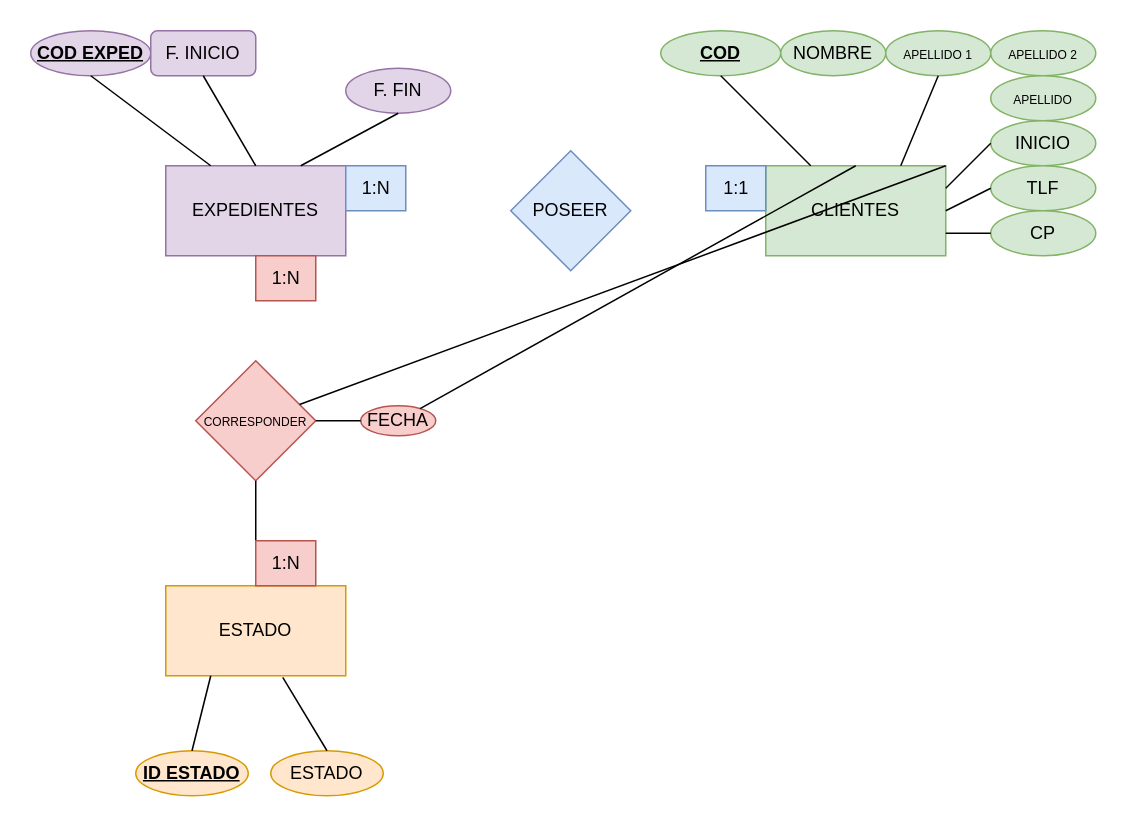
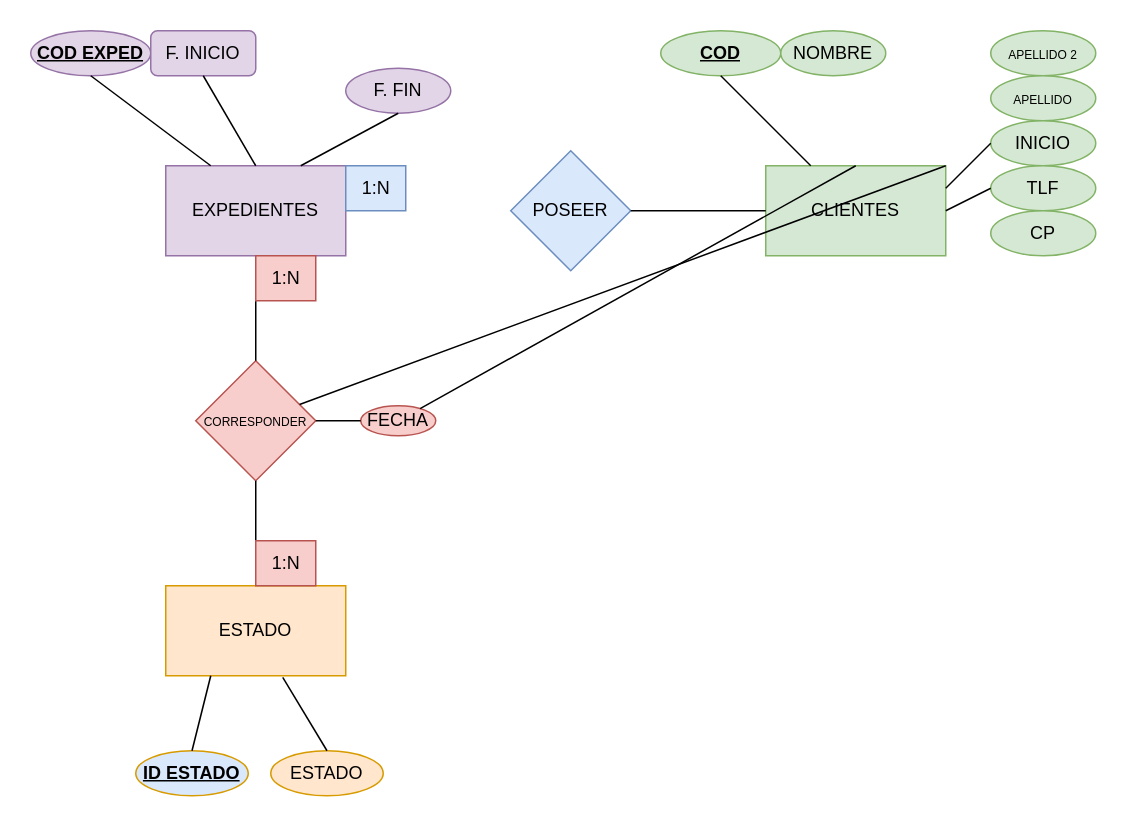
(938, 53) -> none
(919, 121) -> none
(736, 188) -> none
none -> (698, 211)
(968, 233) -> none
none -> (256, 331)
(192, 773) -> (192, 773)
